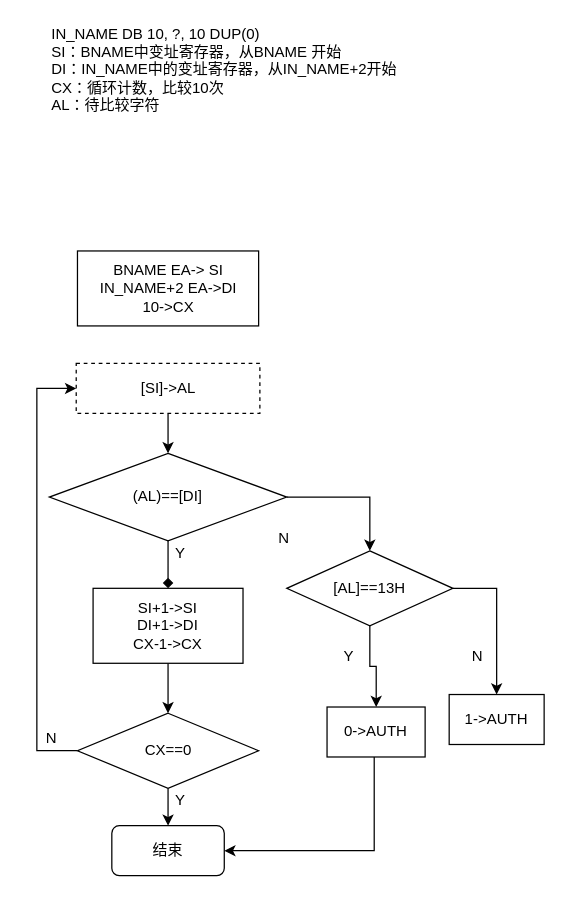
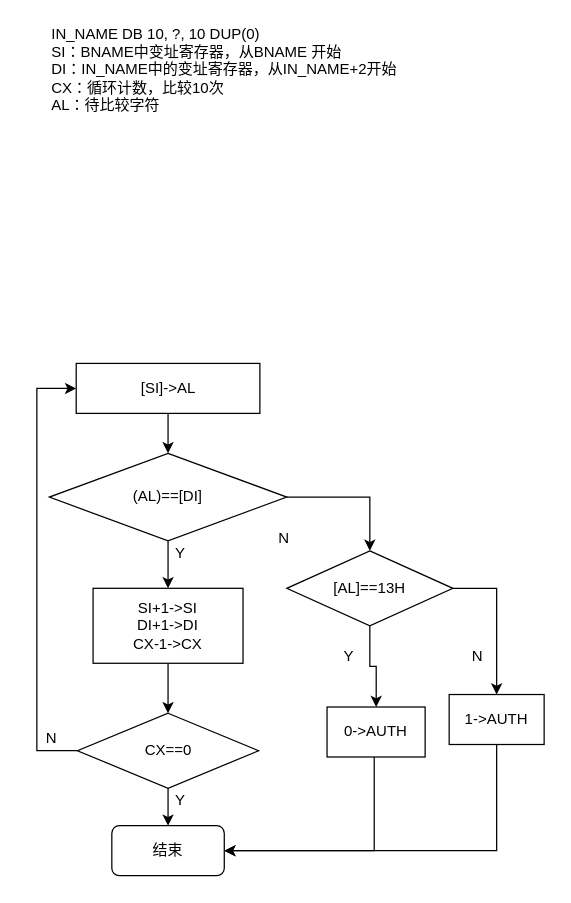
(168, 288) -> none
(168, 388) -> (168, 388)
(168, 577) -> (168, 578)
none -> (489, 851)
